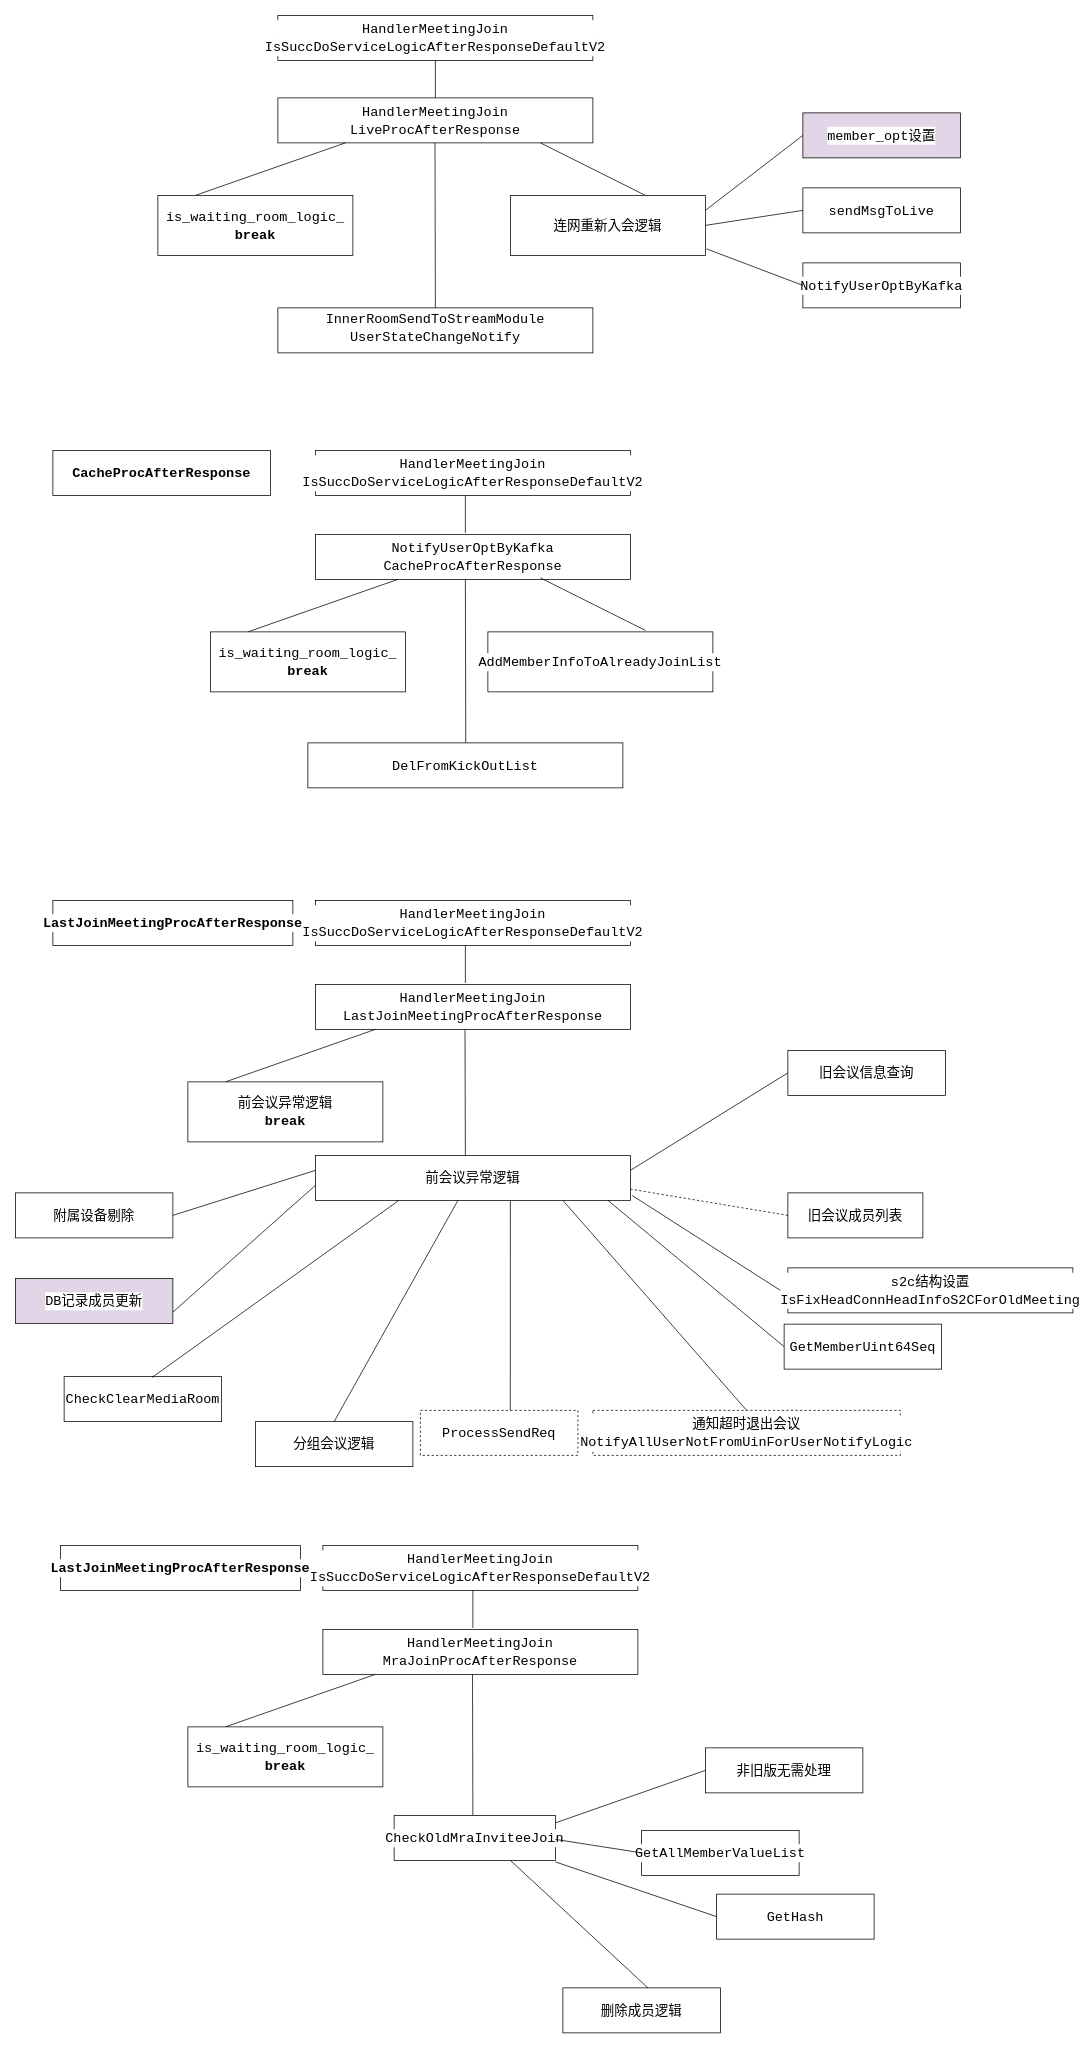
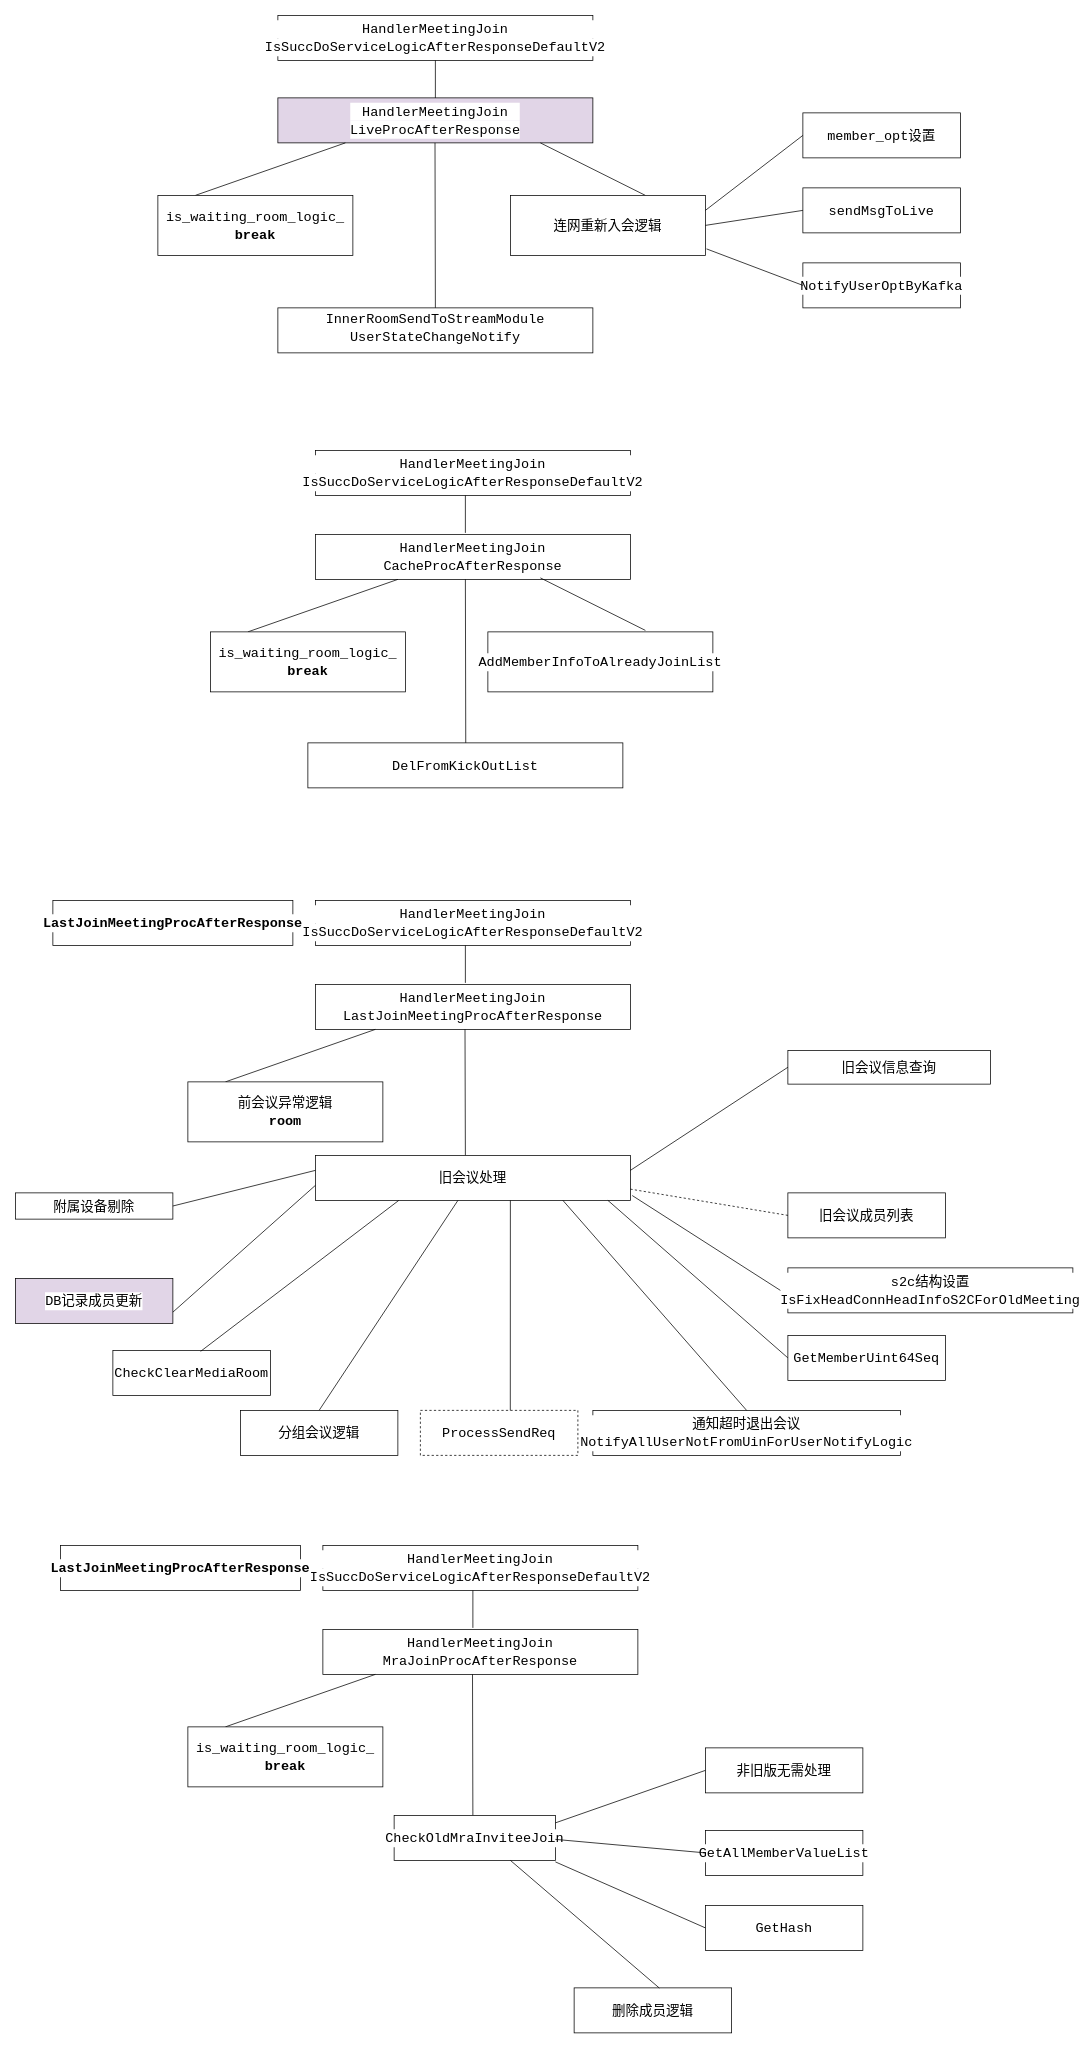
(435, 120) -> (435, 120)
(882, 135) -> (882, 135)
(162, 473) -> none
(473, 557) -> (473, 557)
(867, 1073) -> (889, 1067)
(285, 1112) -> (285, 1112)
(473, 1178) -> (473, 1178)
(94, 1215) -> (94, 1206)
(855, 1215) -> (867, 1215)
(863, 1347) -> (867, 1358)
(143, 1399) -> (192, 1373)
(747, 1433) -> (747, 1433)
(334, 1444) -> (319, 1433)
(720, 1853) -> (784, 1853)
(795, 1917) -> (784, 1928)
(642, 2010) -> (653, 2010)
